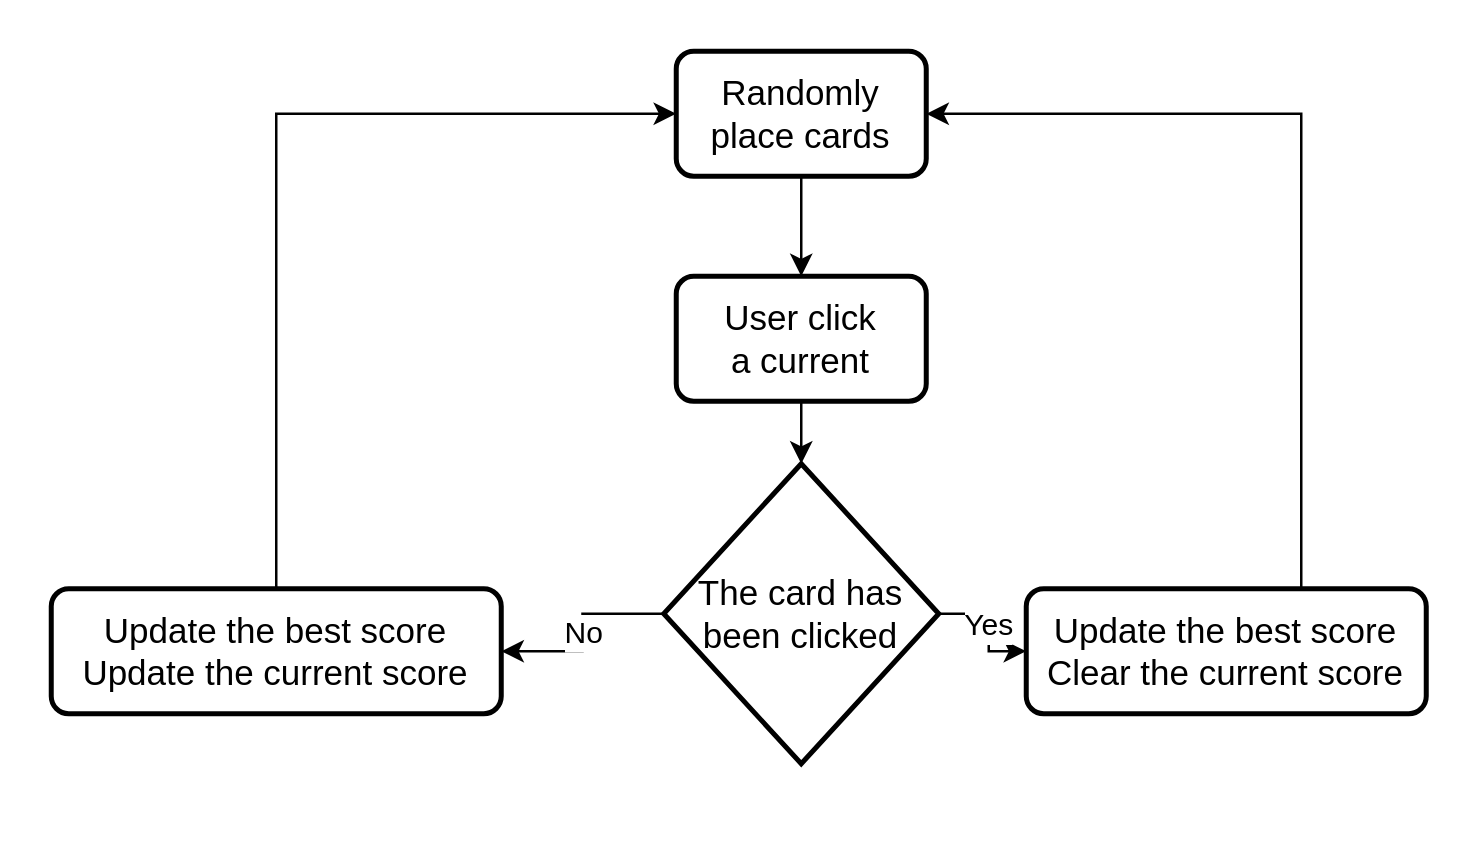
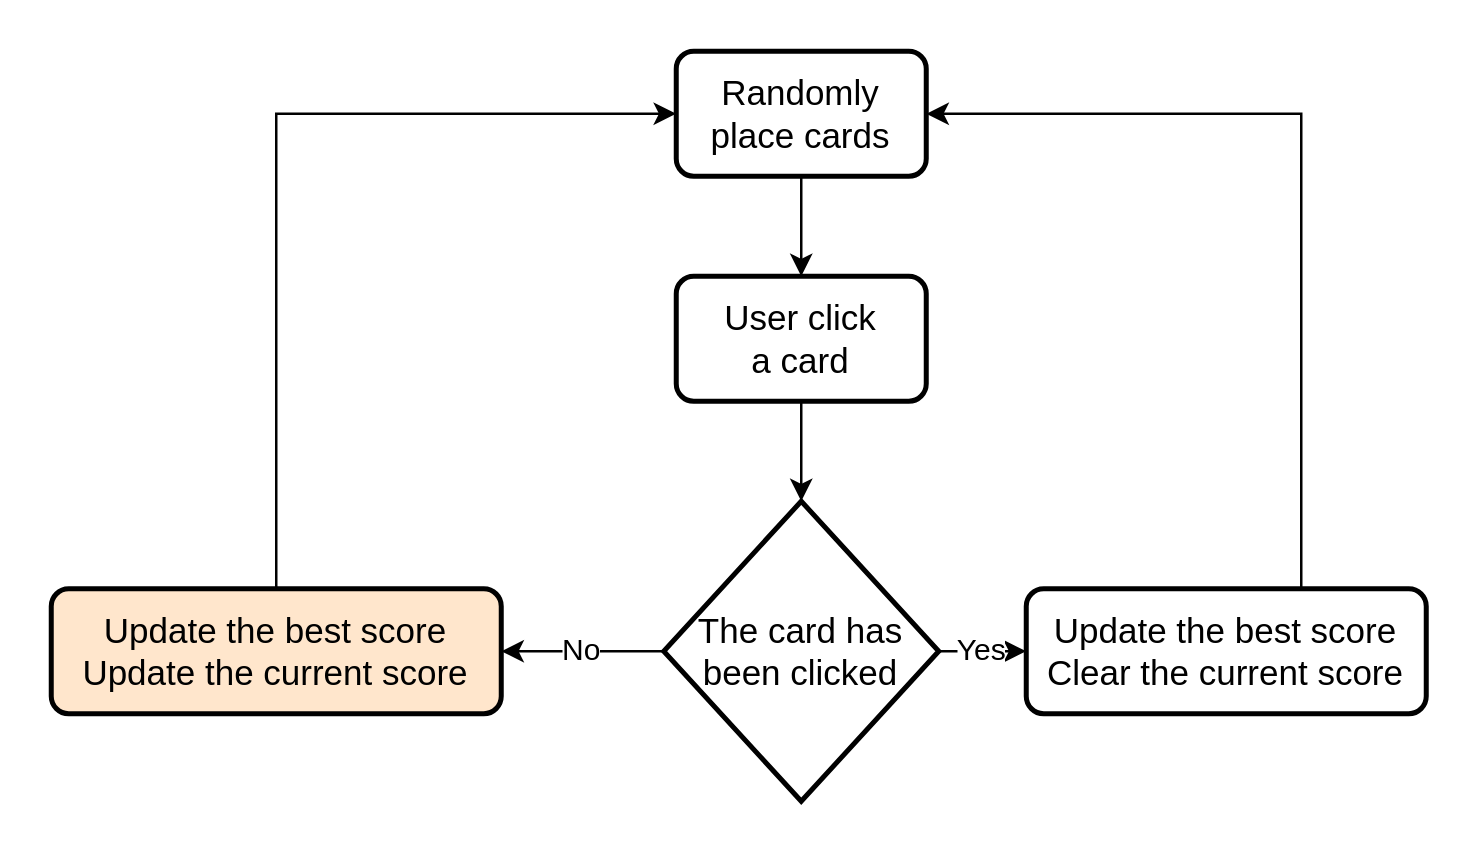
(801, 339) -> (801, 339)
(801, 614) -> (801, 651)
(276, 651) -> (276, 651)
